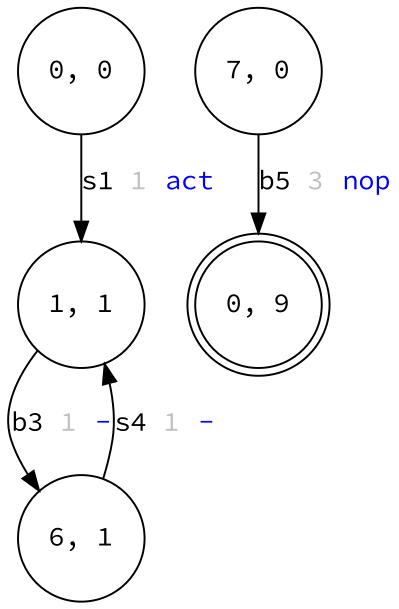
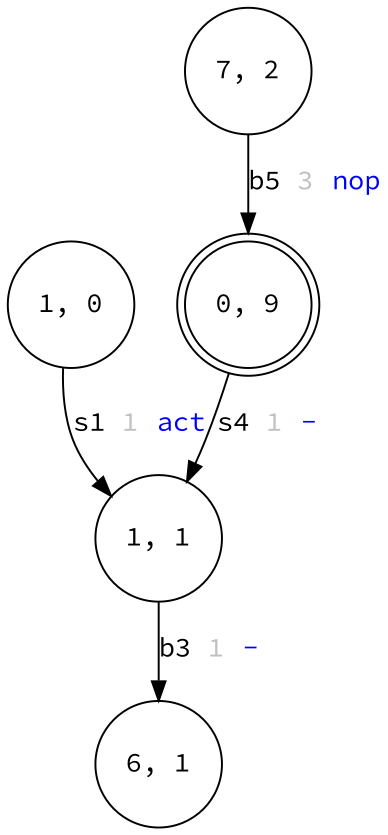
(81, 71) -> (71, 305)
(258, 71) -> (248, 71)
(113, 431) -> (214, 419)
